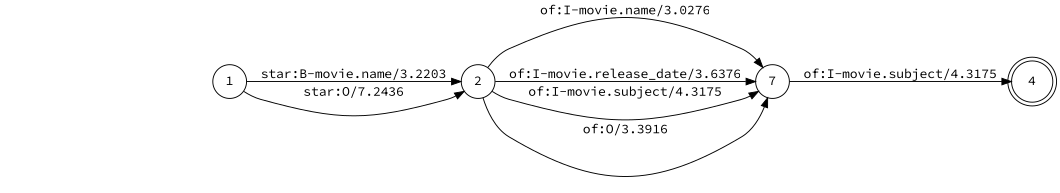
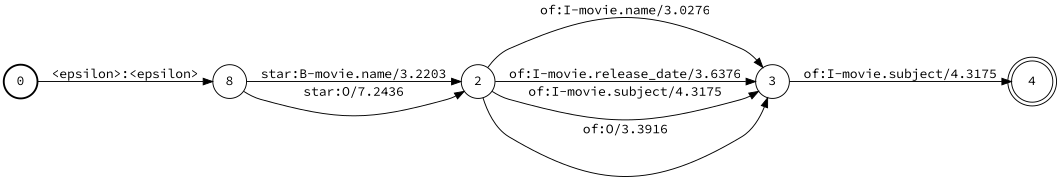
none -> (21, 82)
(230, 82) -> (230, 82)
(772, 82) -> (772, 82)
